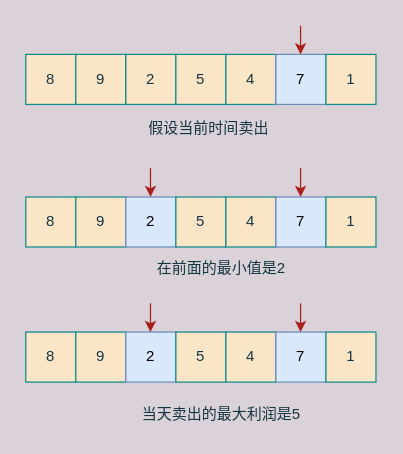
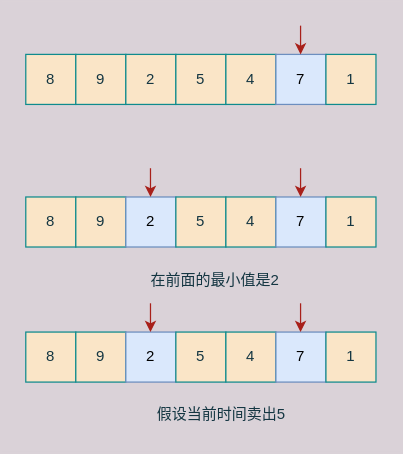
(209, 128) -> none
(221, 268) -> (215, 281)
(221, 414) -> (221, 414)
